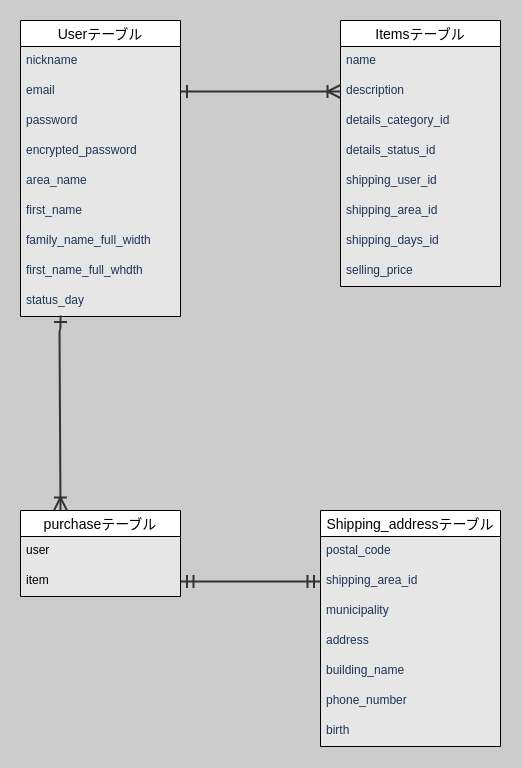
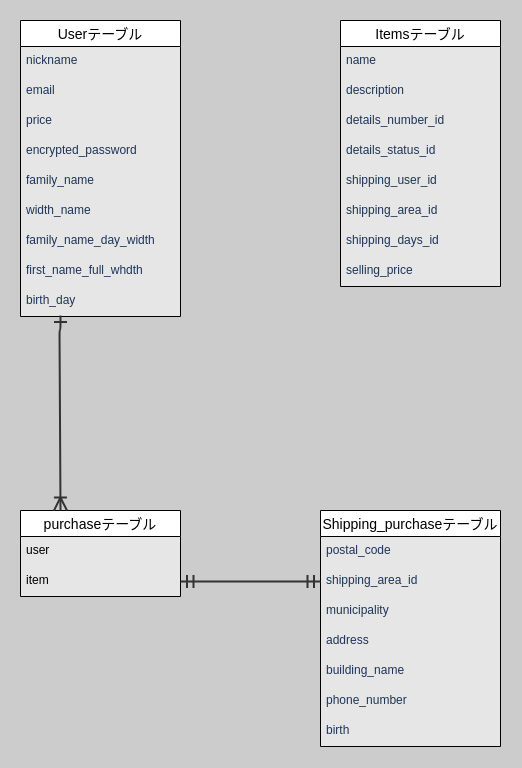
(261, 92) -> none
(53, 120) -> (41, 120)
(405, 120) -> (398, 120)
(56, 180) -> (60, 180)
(58, 210) -> (58, 210)
(92, 240) -> (92, 240)
(60, 300) -> (55, 300)
(410, 524) -> (410, 524)
